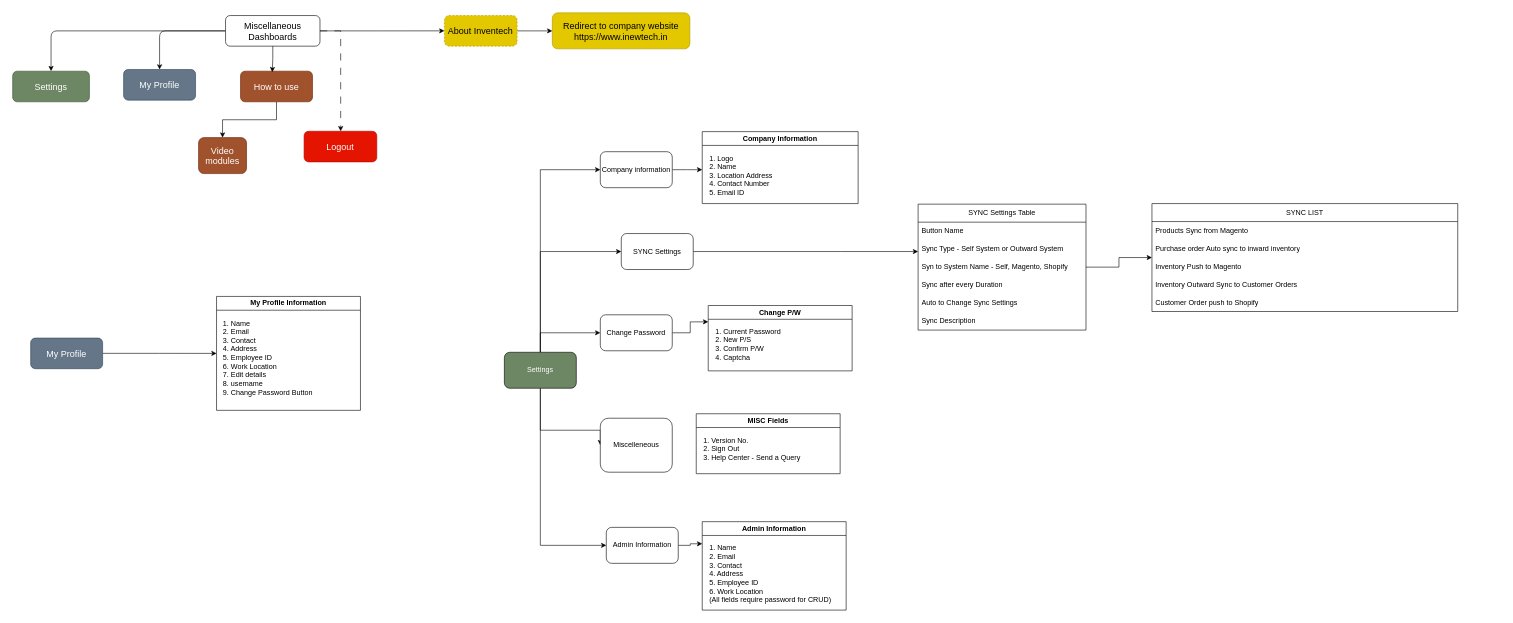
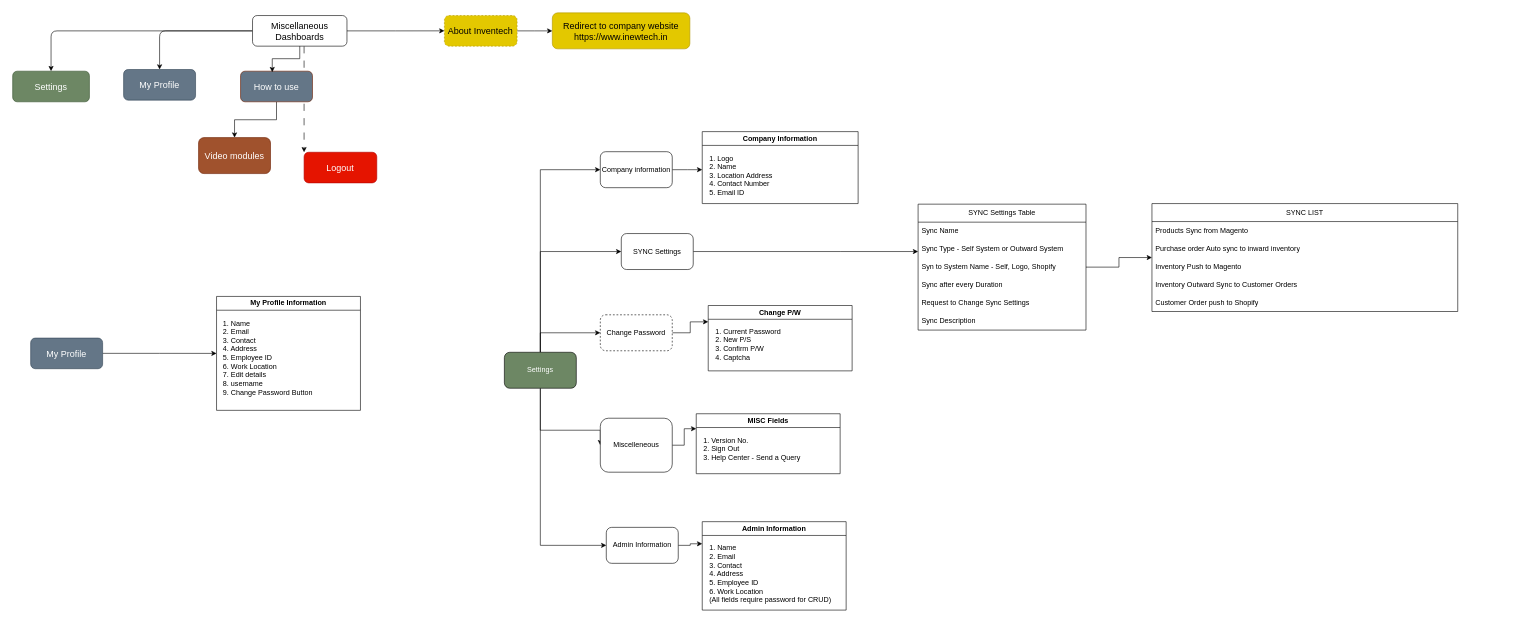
(273, 31) -> (300, 31)
(276, 87) -> (276, 87)
(340, 147) -> (340, 168)
(222, 156) -> (234, 156)
(943, 231) -> (939, 231)
(998, 267) -> (992, 267)
(974, 303) -> (980, 303)
(636, 333) -> (636, 333)
none -> (690, 429)
